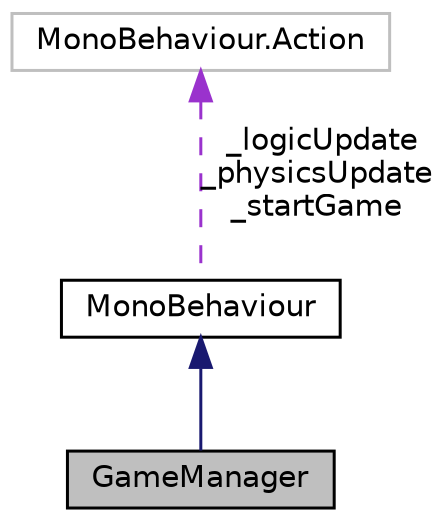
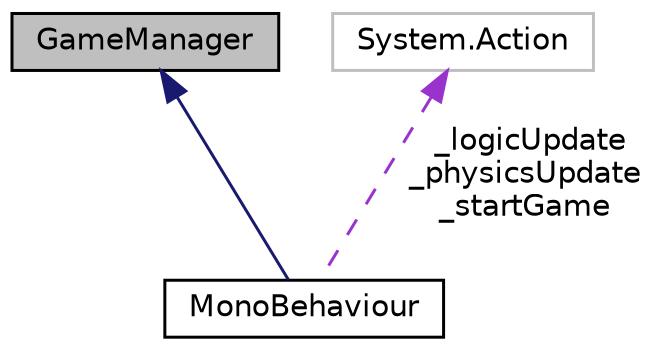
(201, 42) -> (463, 42)
(201, 409) -> (233, 188)
